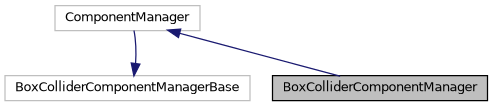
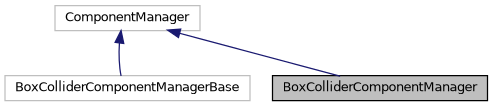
(136, 47) -> (119, 60)
